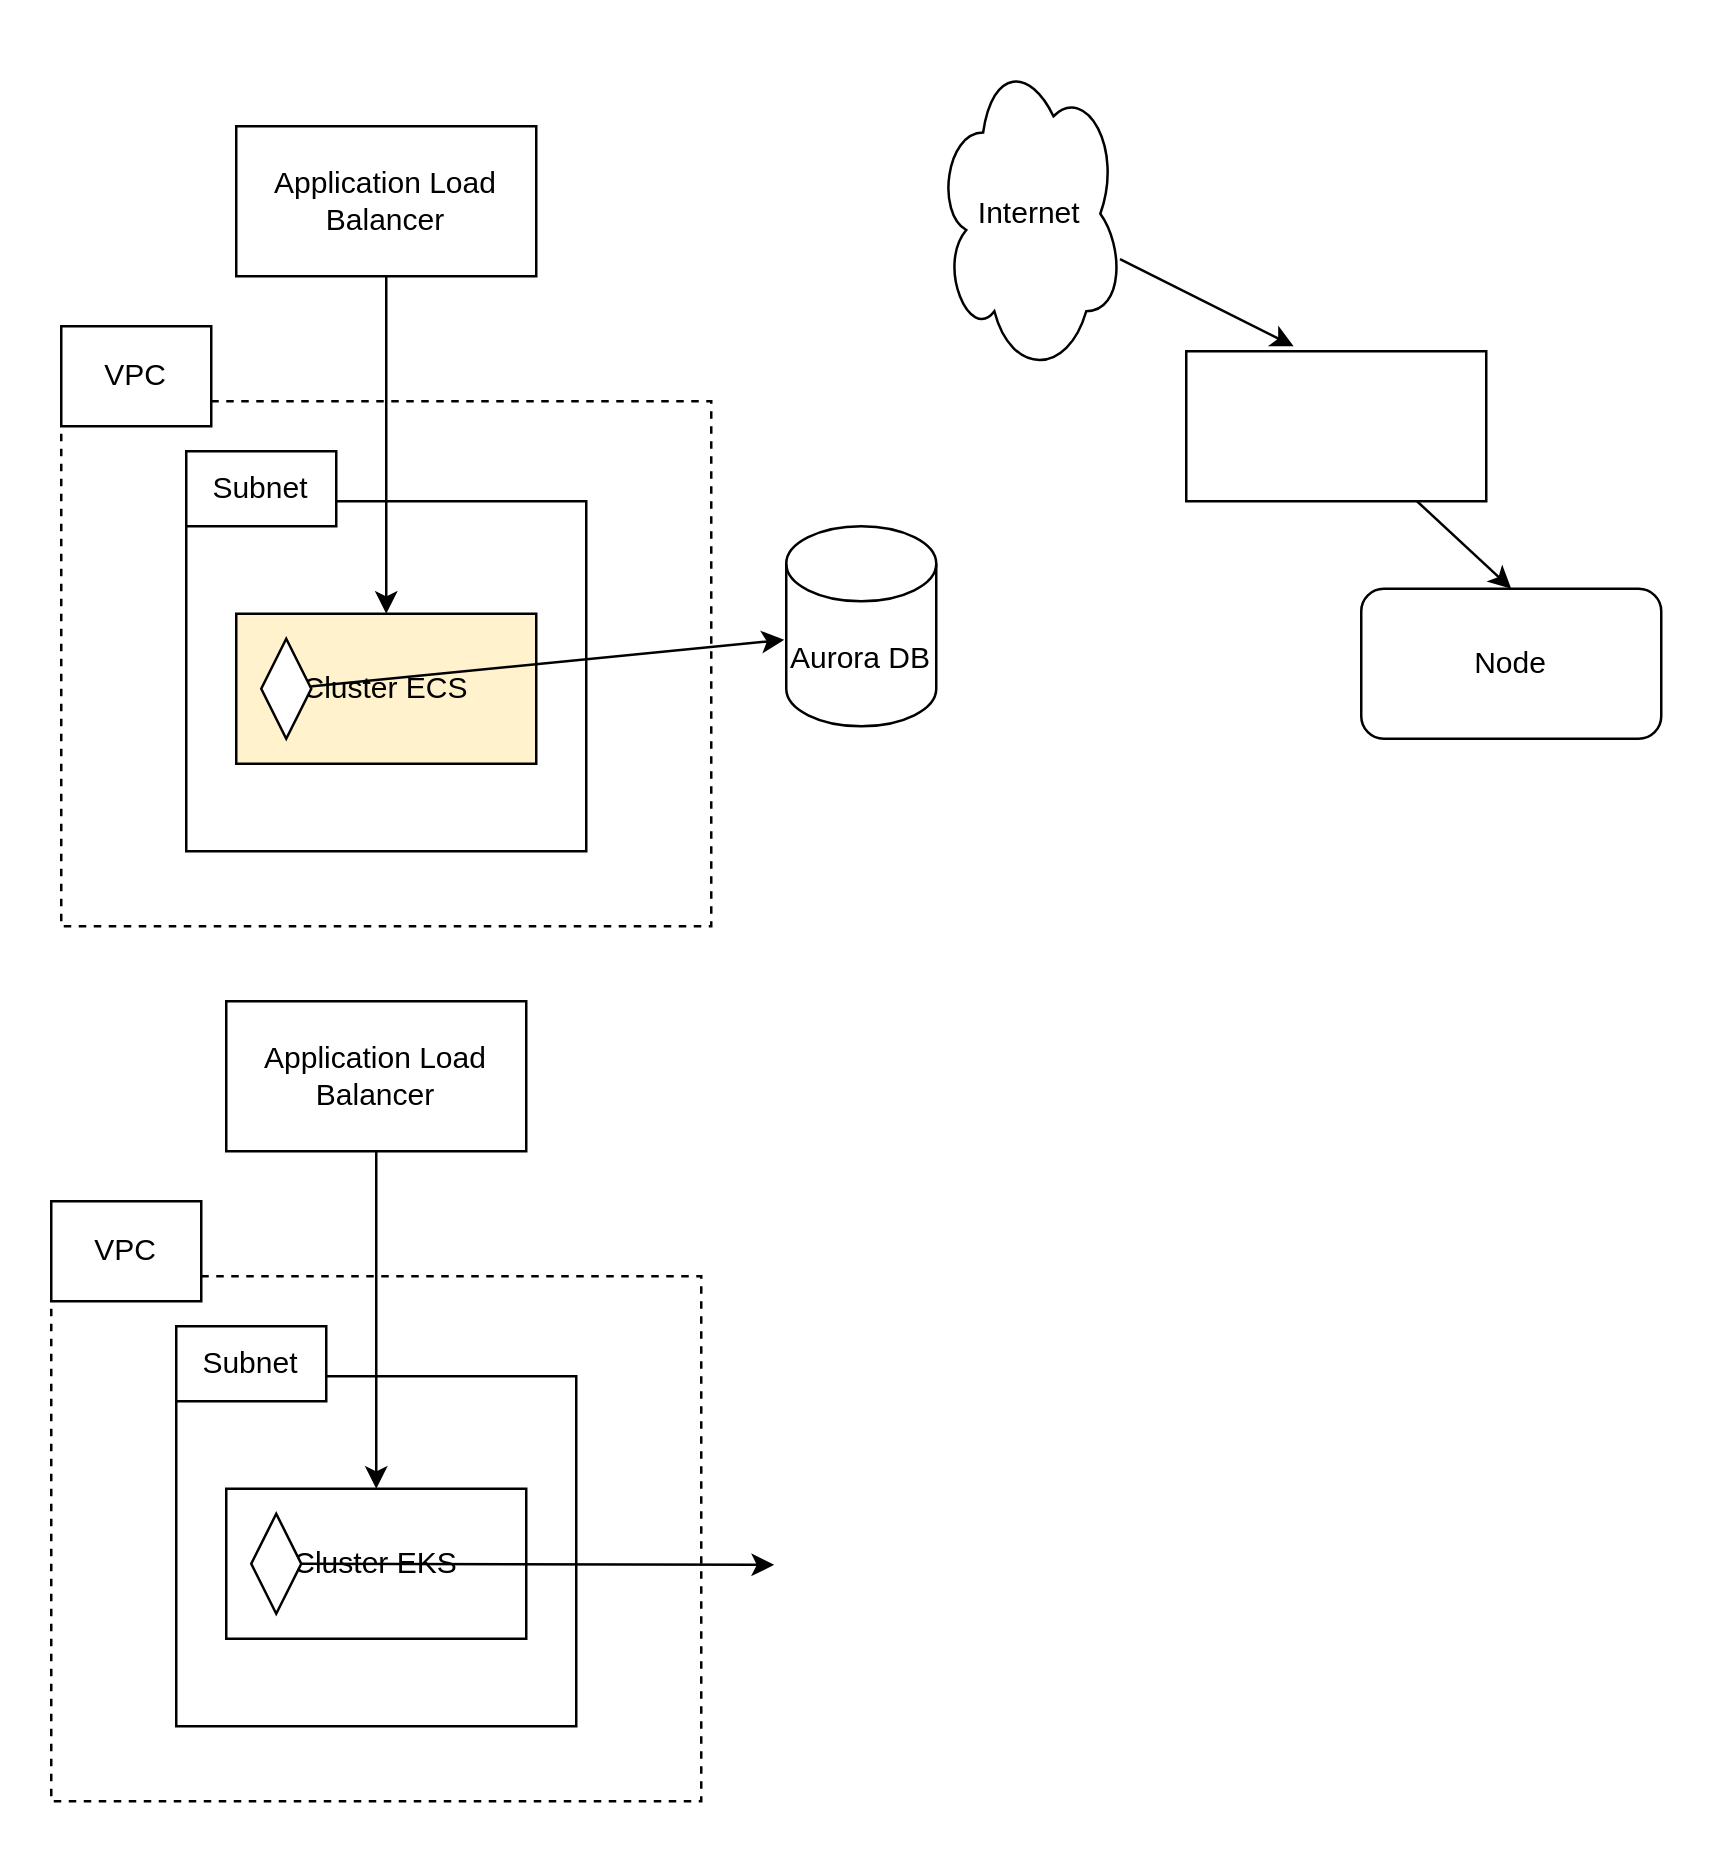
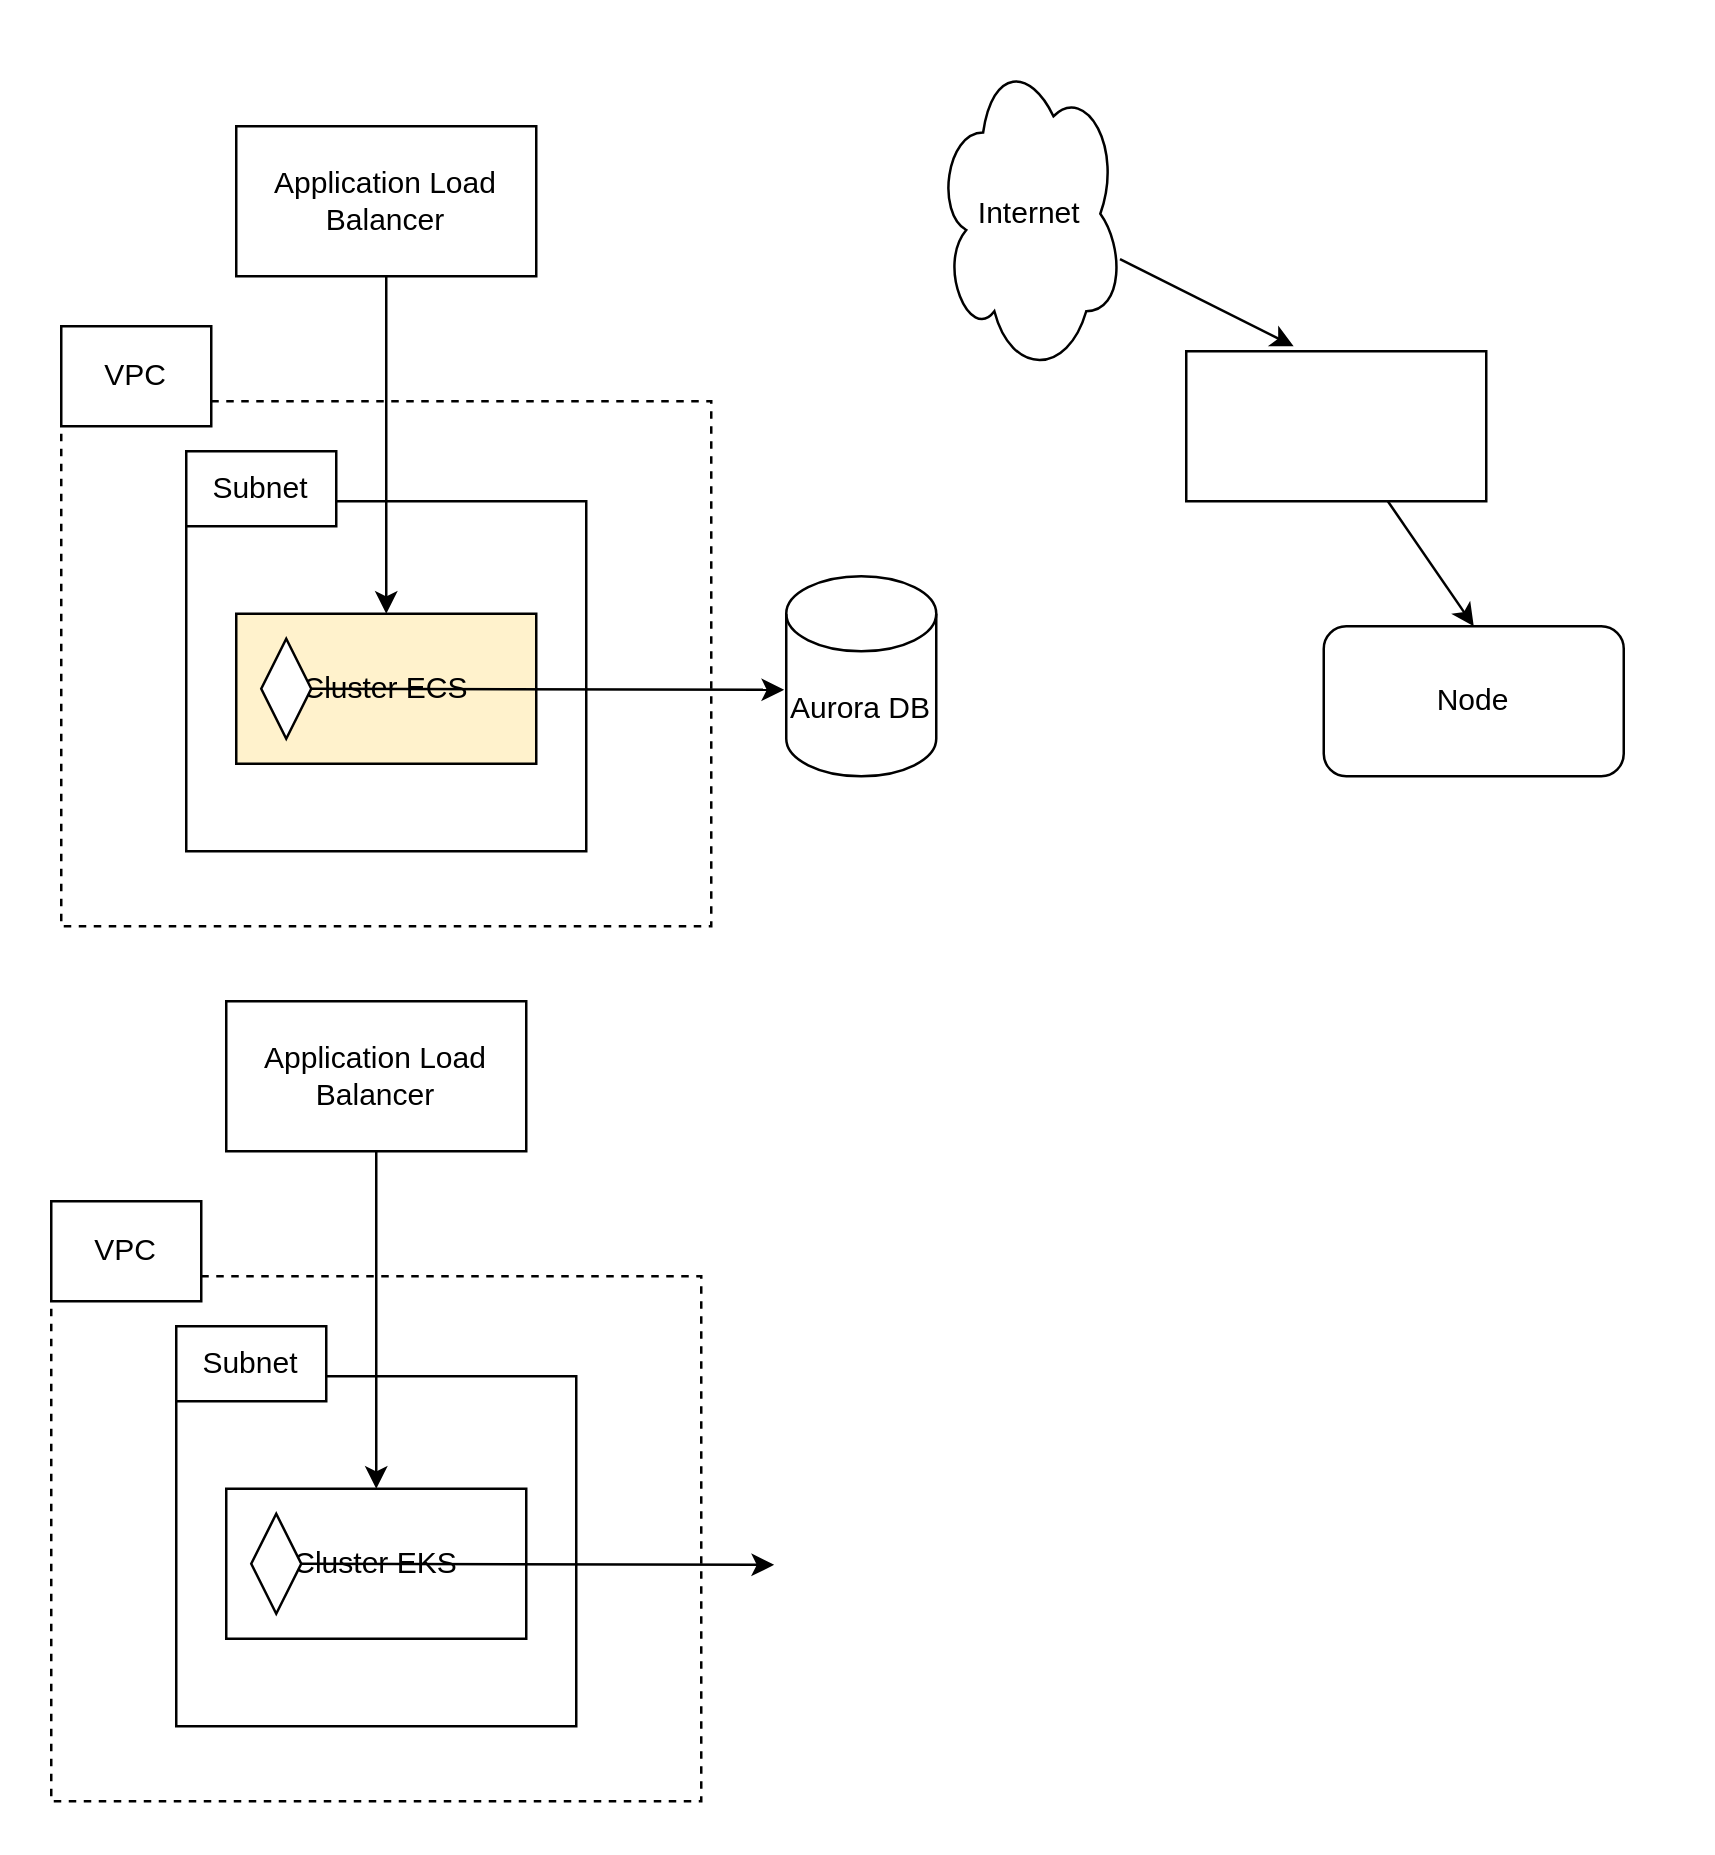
(861, 626) -> (861, 676)
(1511, 664) -> (1474, 701)
